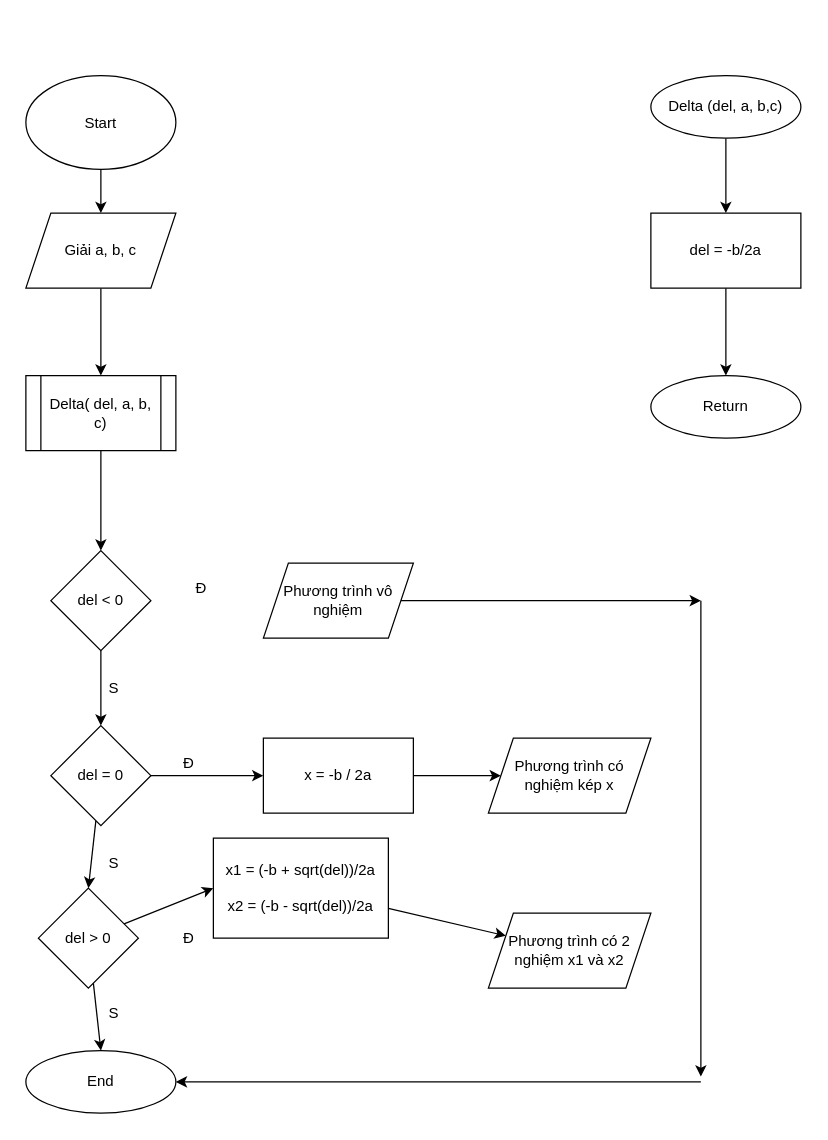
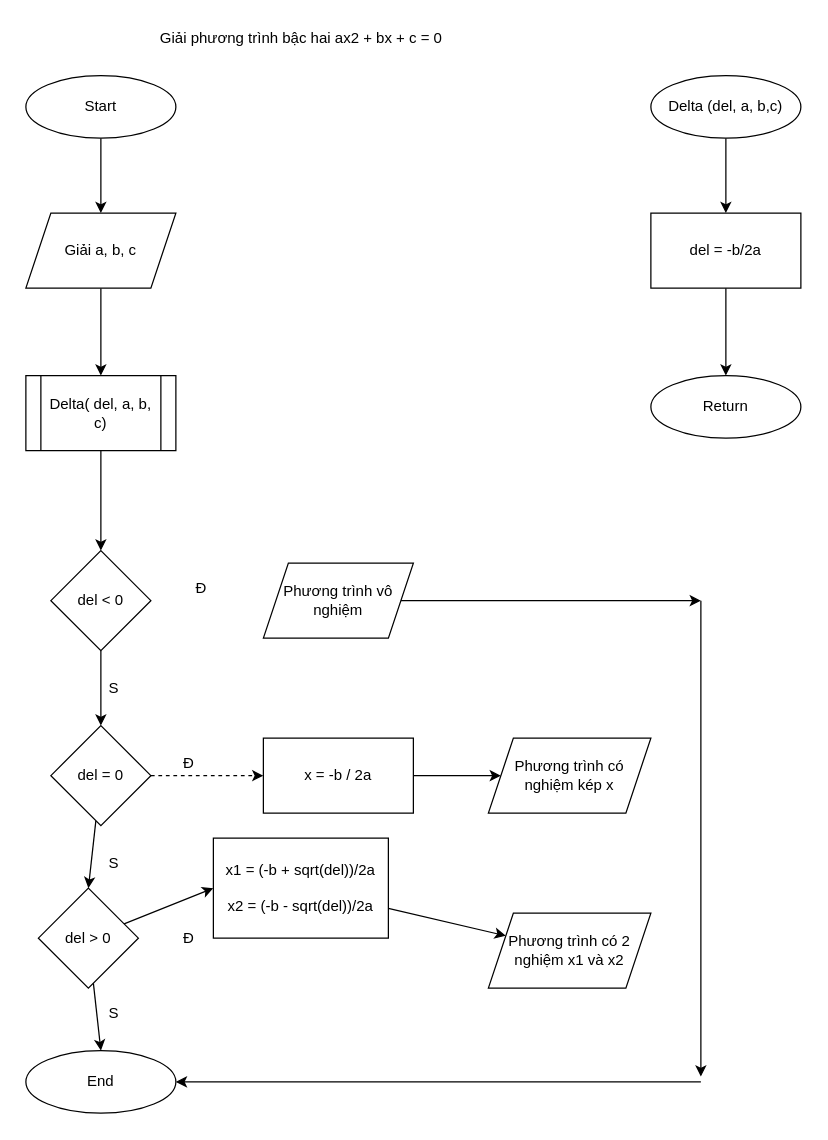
none -> (301, 38)
(101, 123) -> (101, 107)
(204, 776) -> (204, 776)
